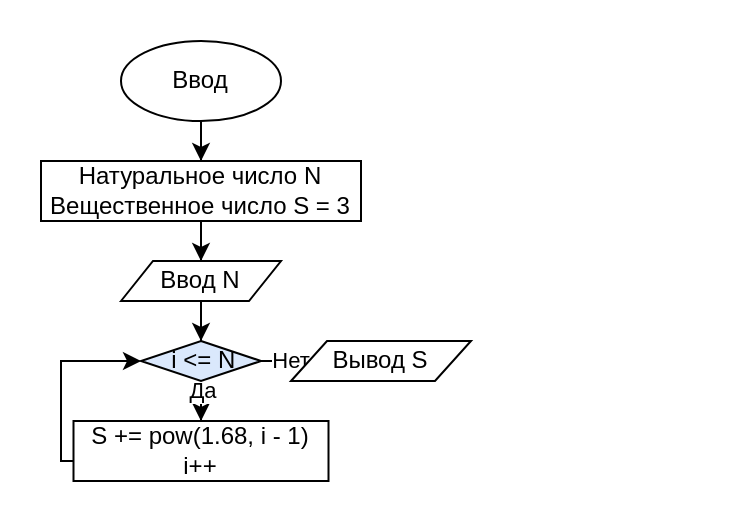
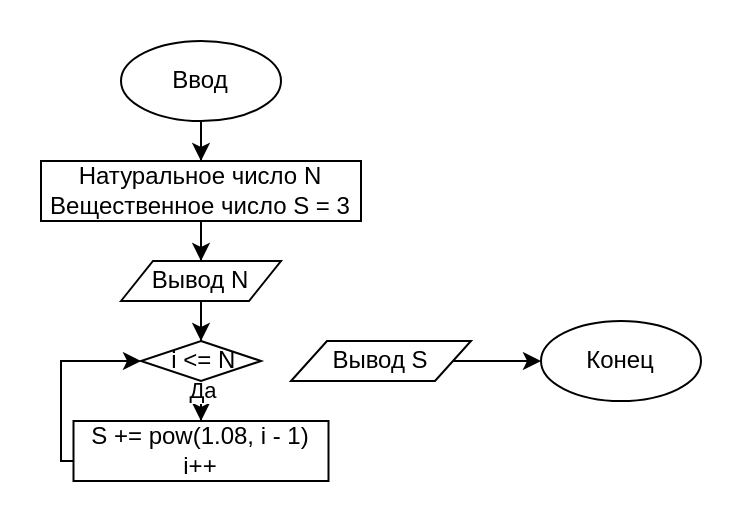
(201, 281) -> (201, 281)
(201, 361) -> (201, 361)
(300, 361) -> none
none -> (500, 361)
none -> (621, 361)
(201, 451) -> (201, 451)
